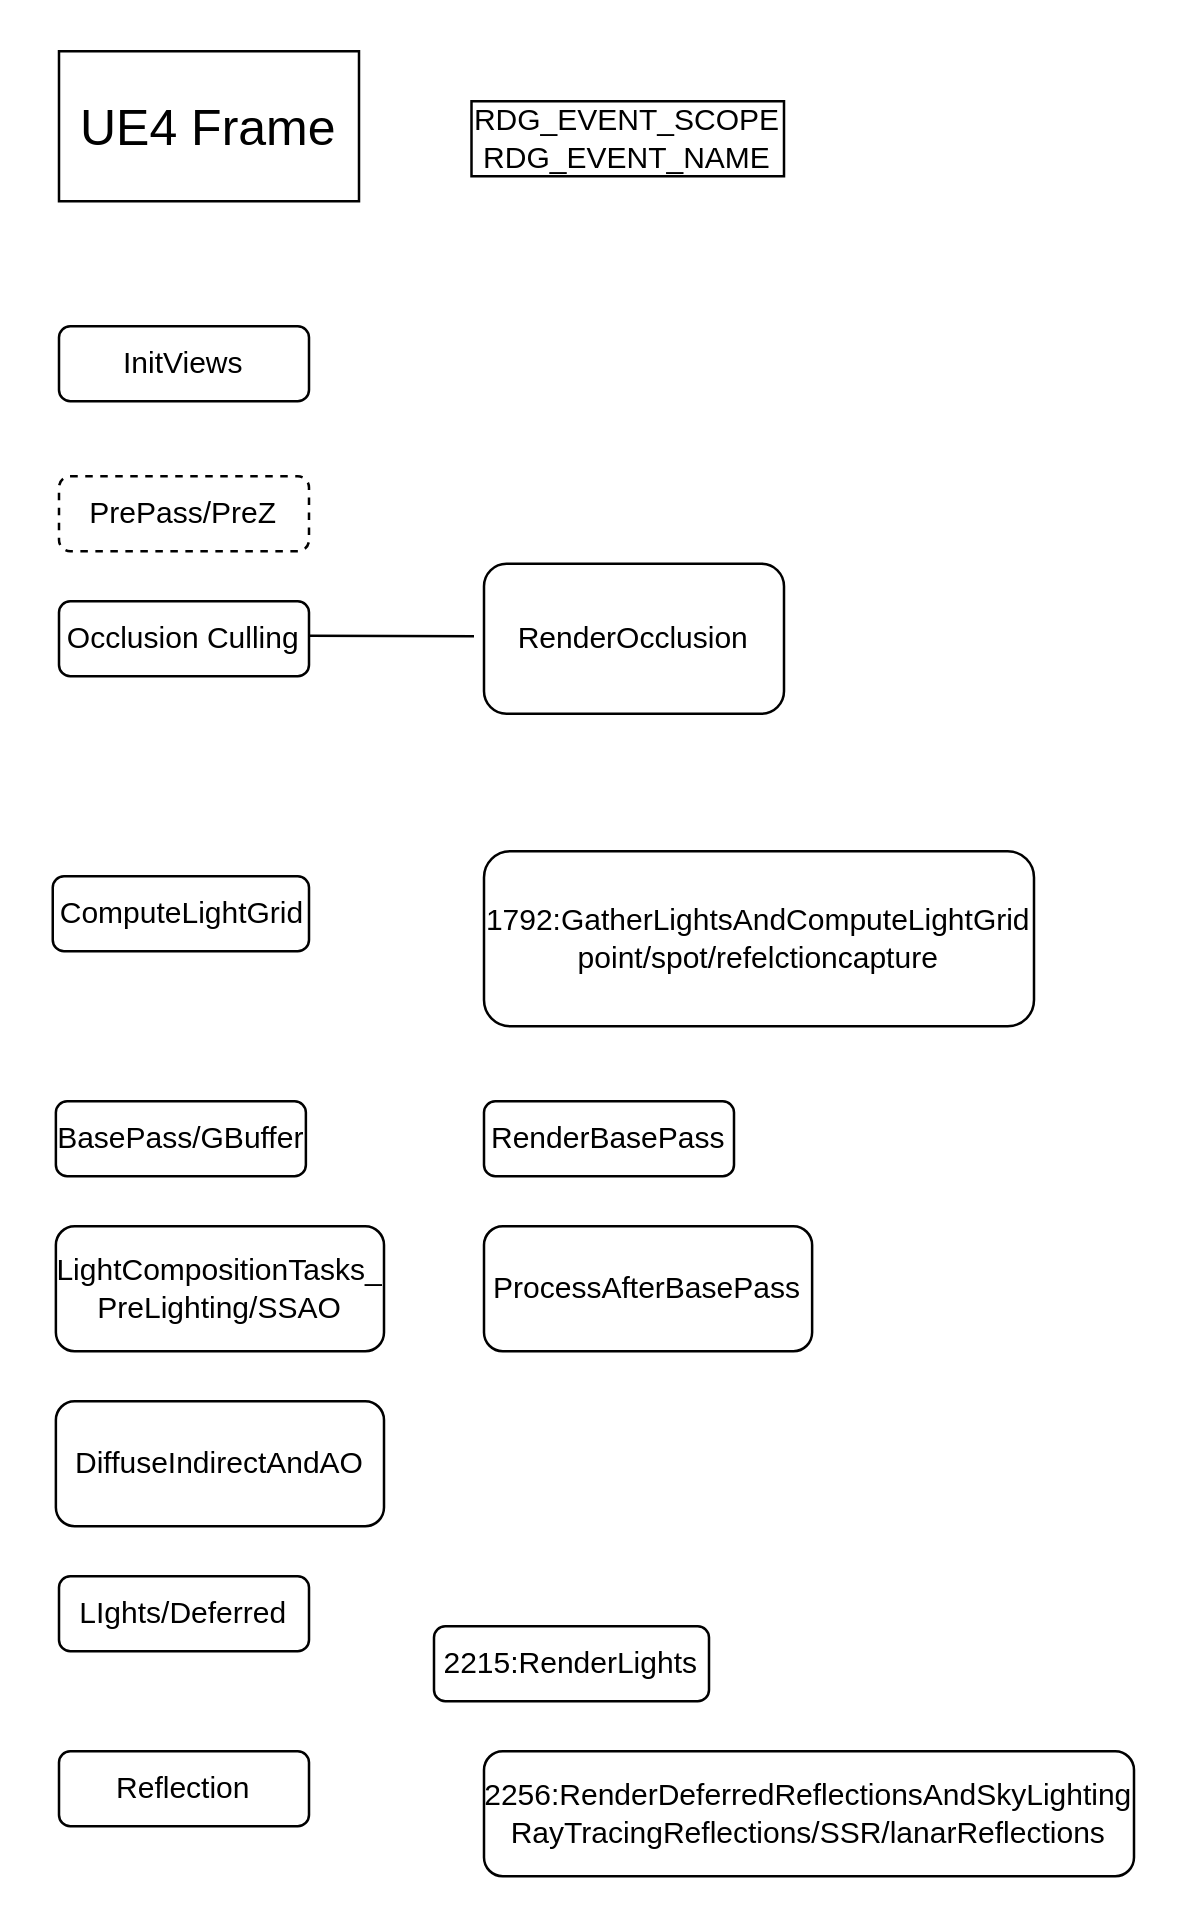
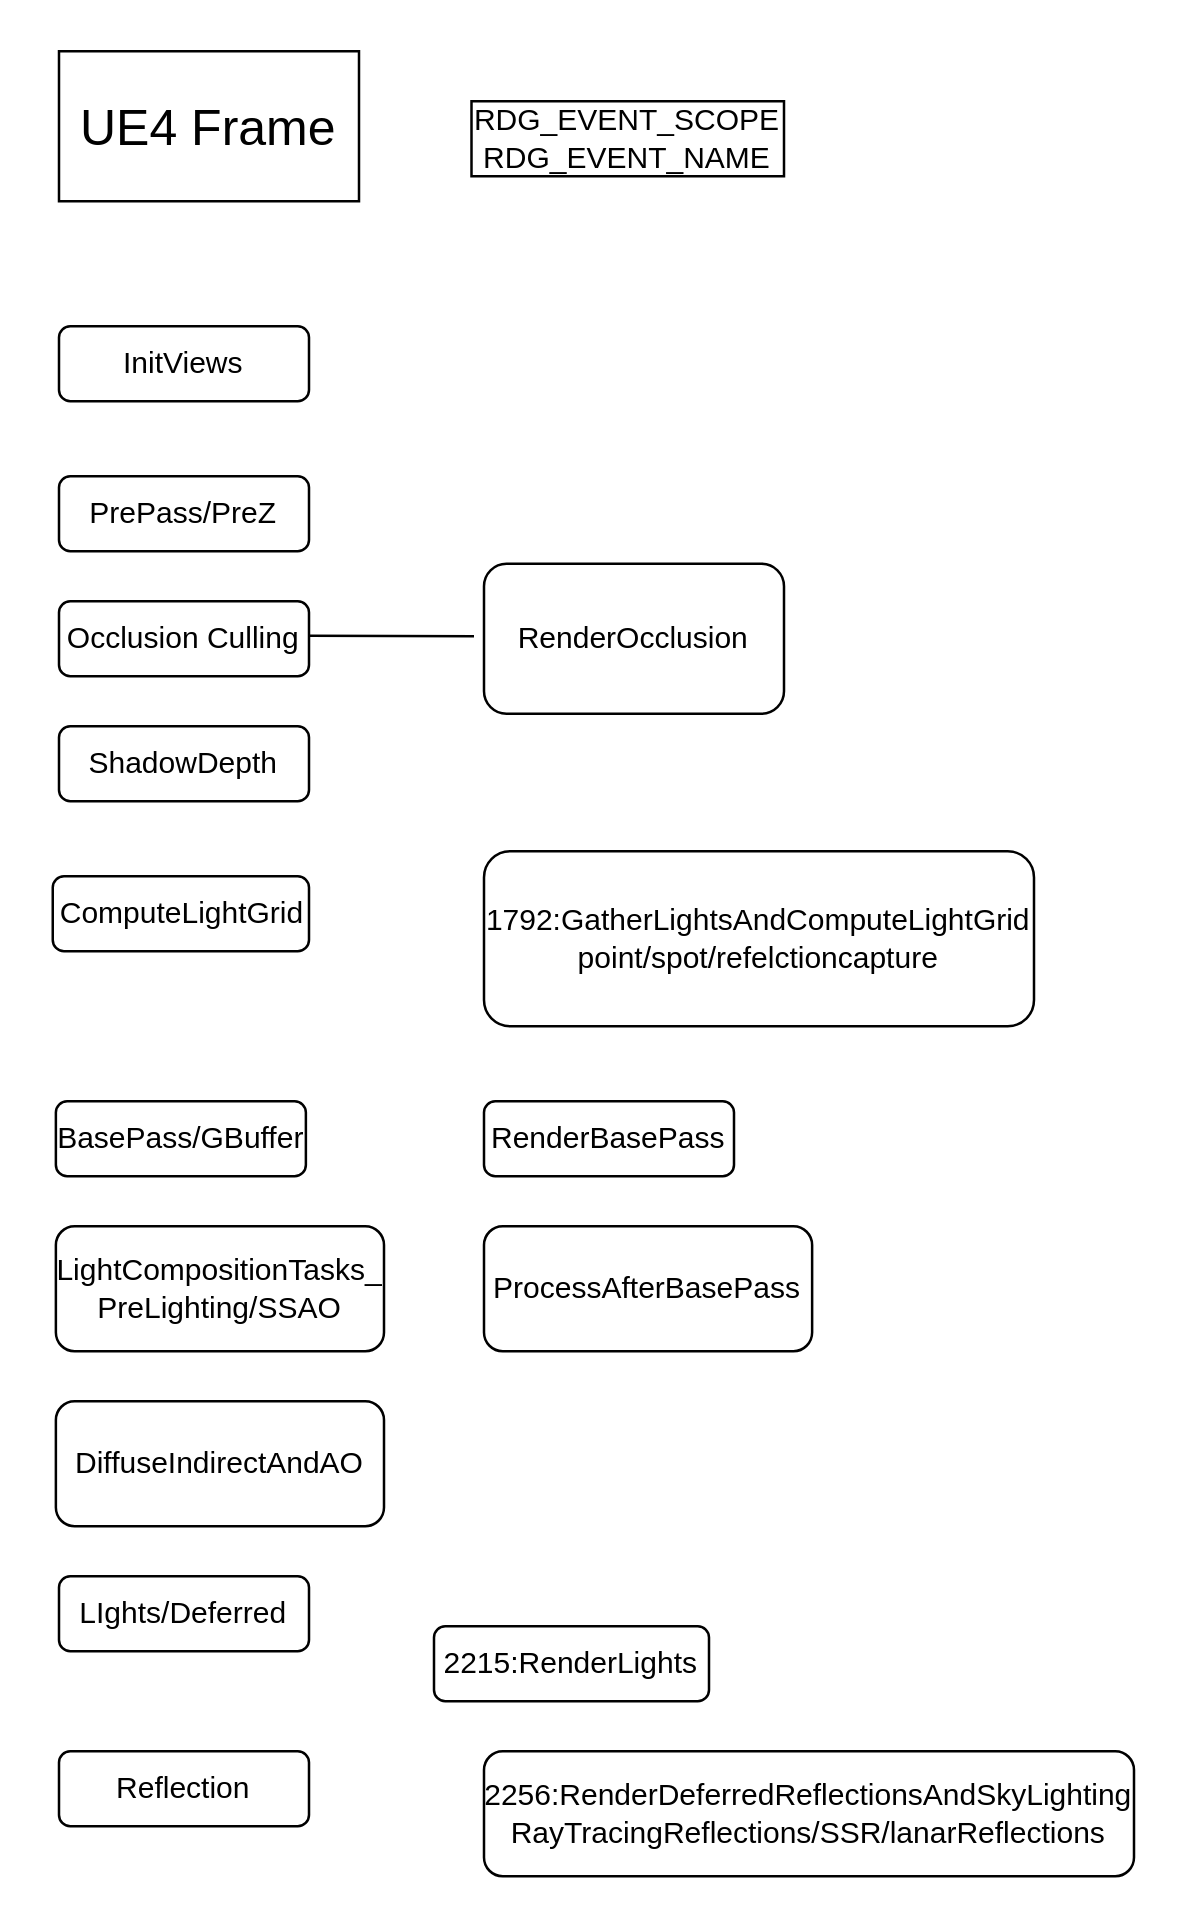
(184, 514) -> (184, 514)
none -> (184, 764)
